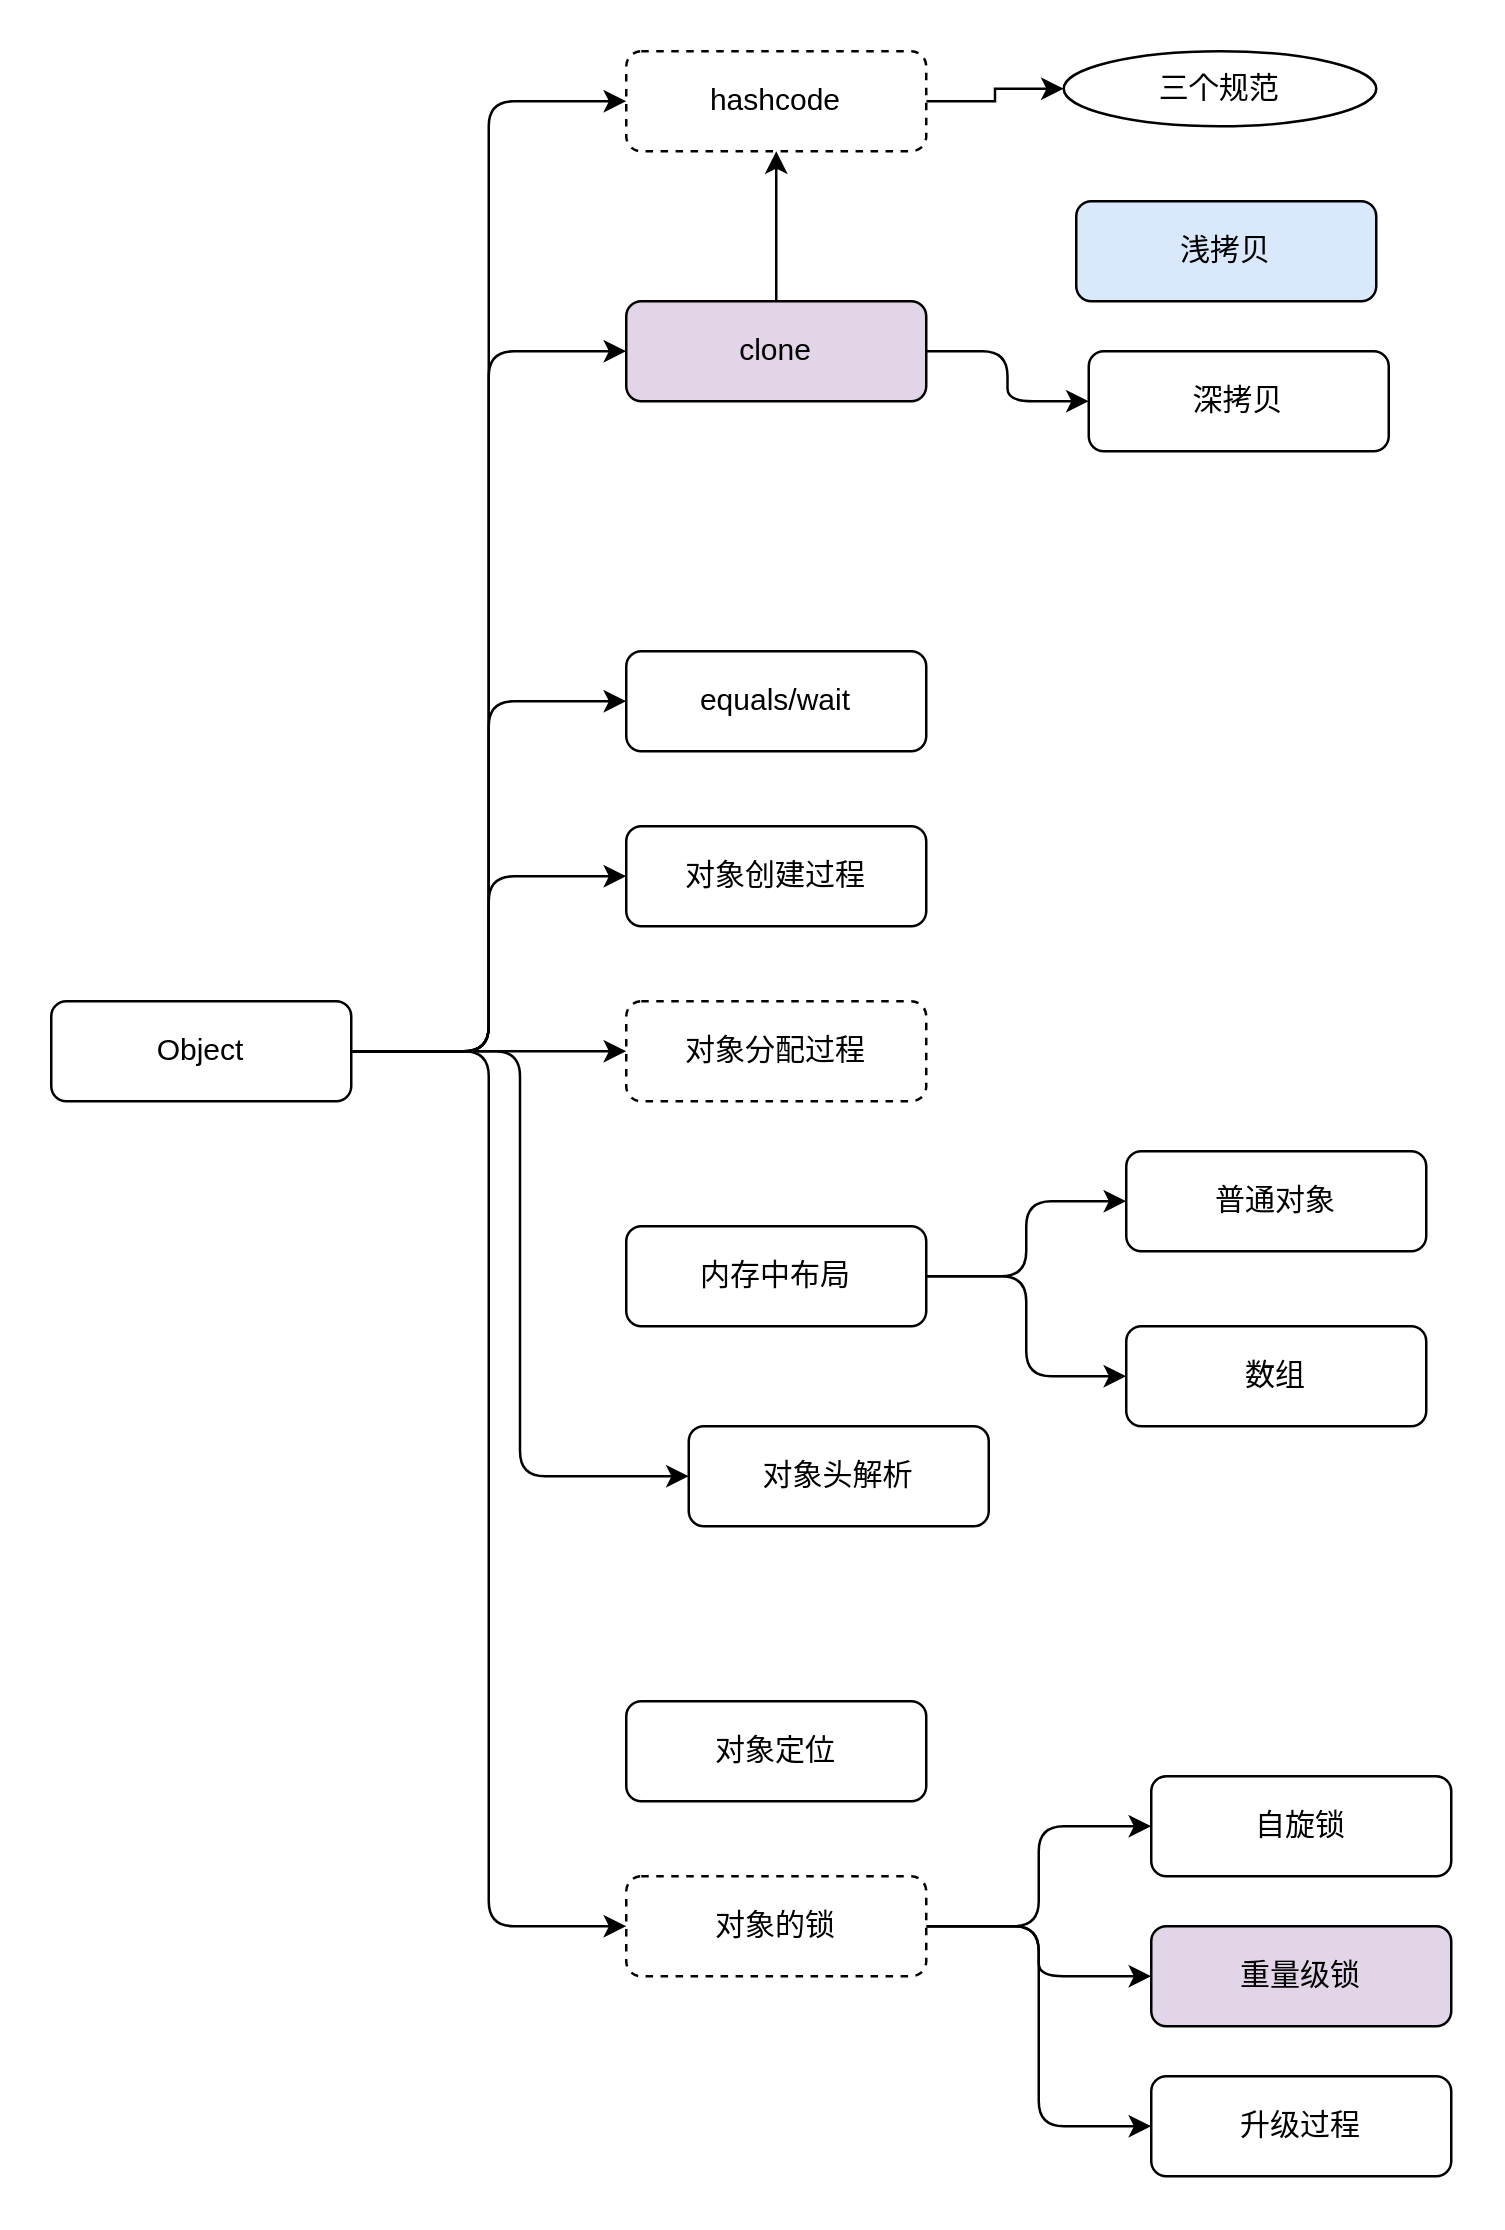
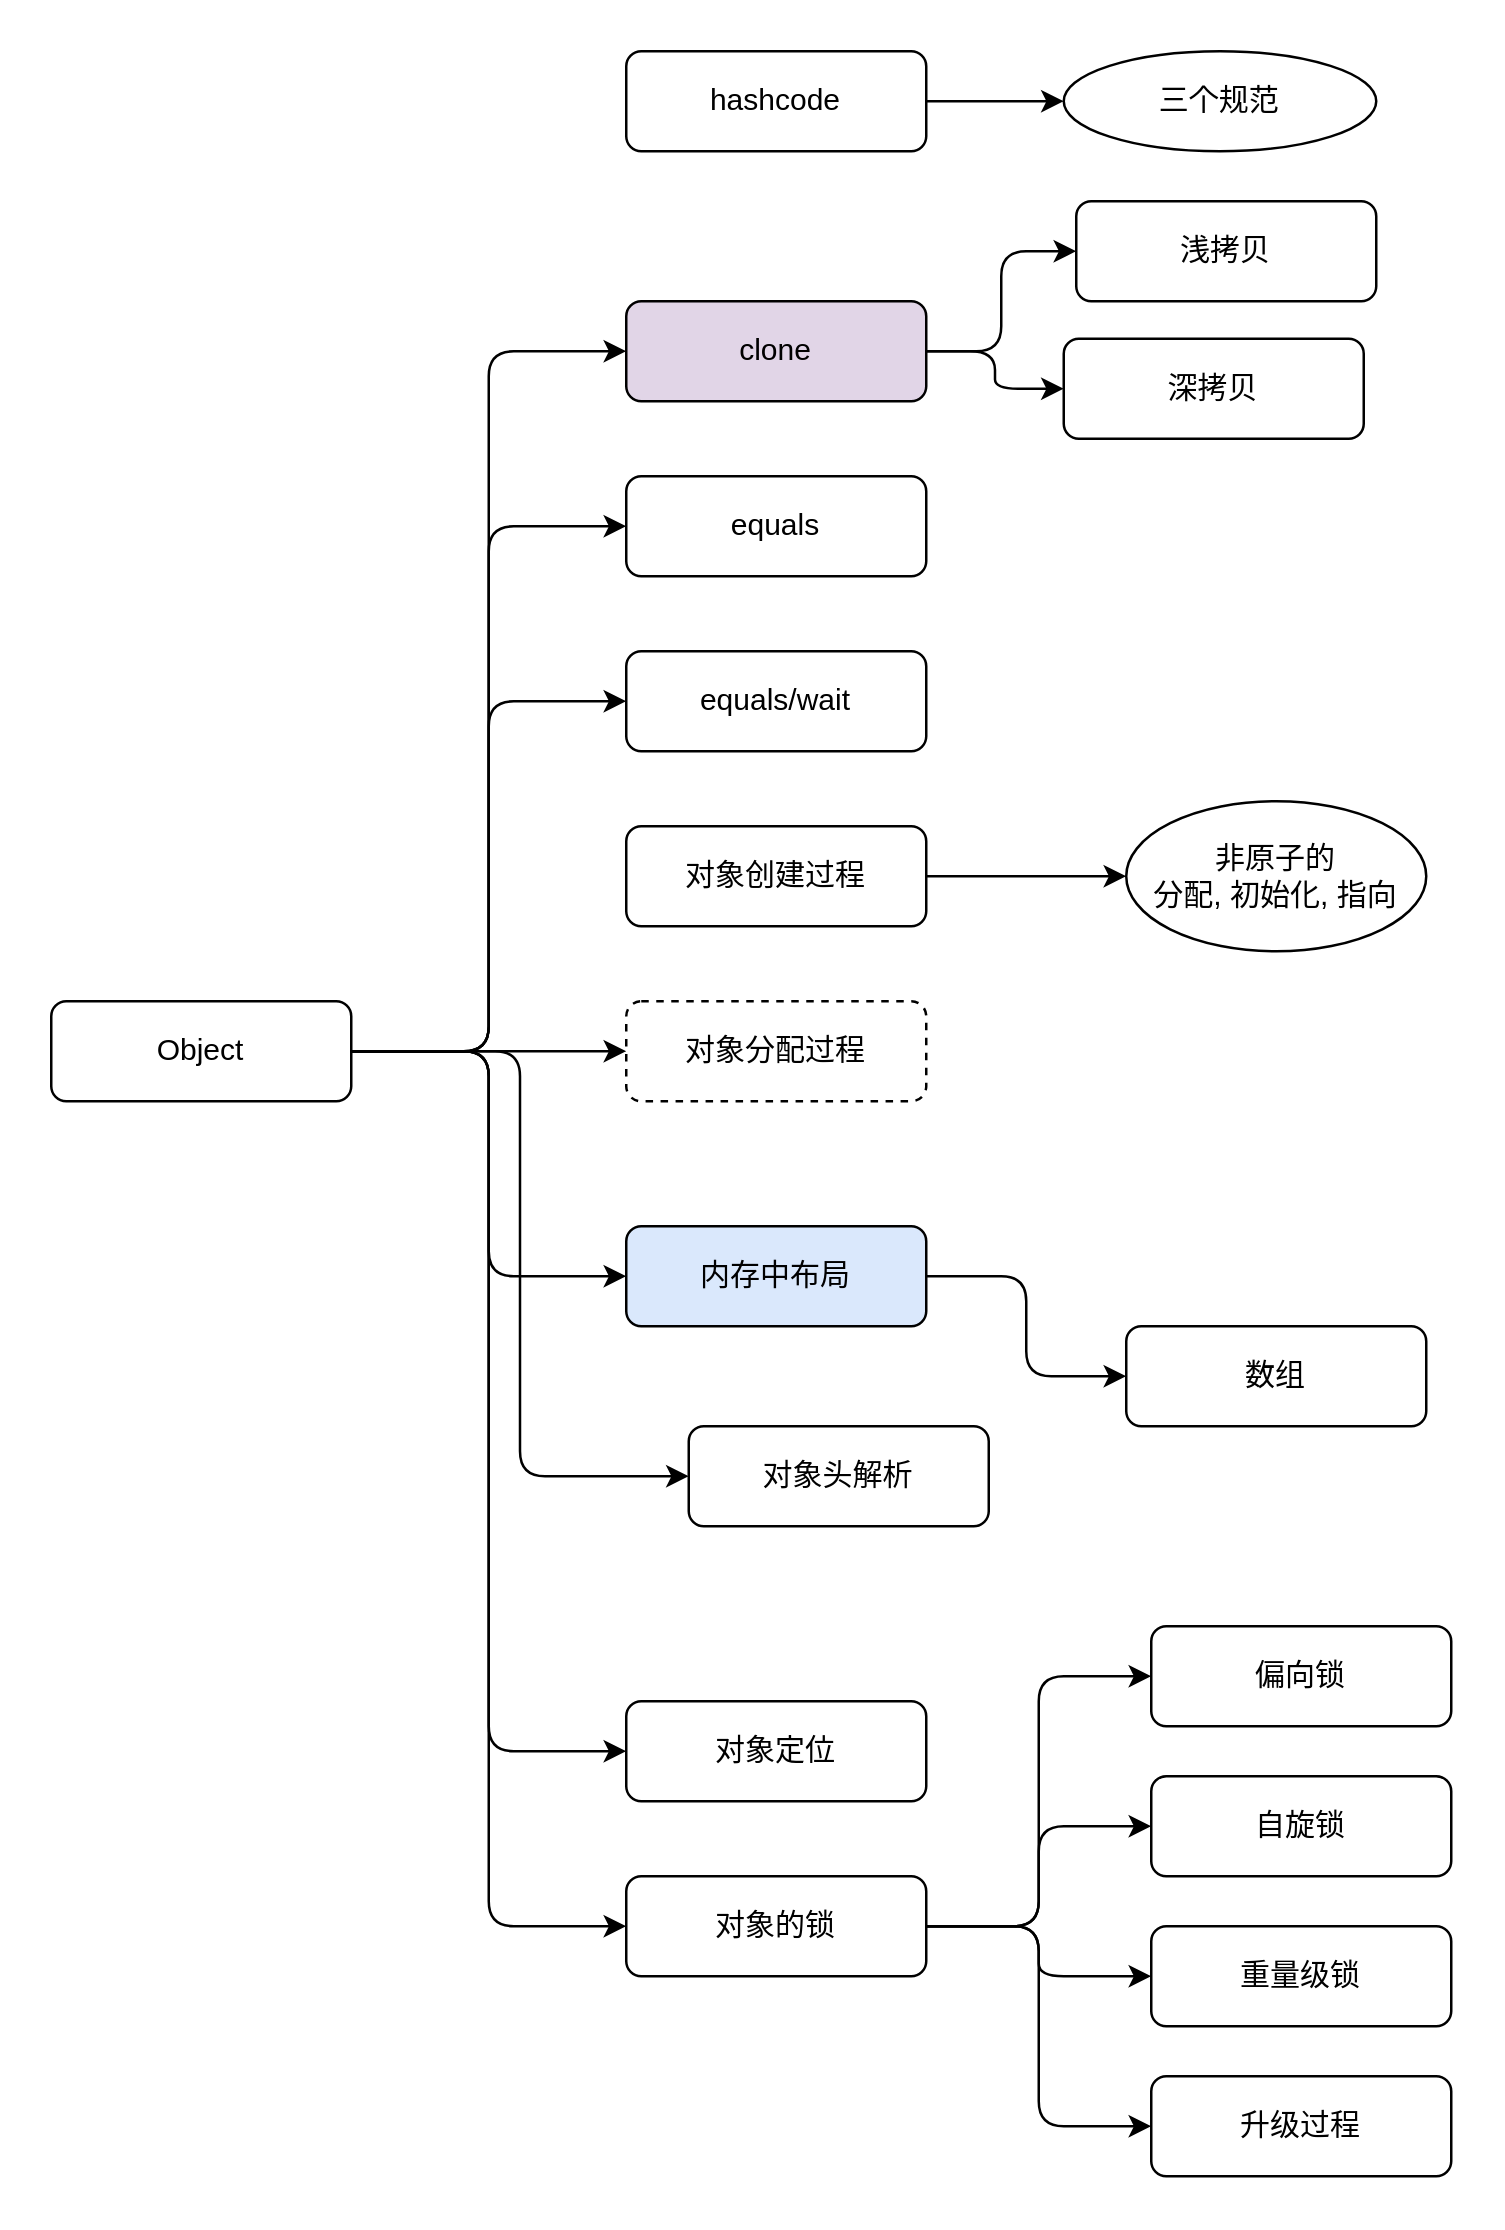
(1220, 89) -> (1220, 101)
(776, 101) -> (776, 101)
(489, 178) -> none
(776, 234) -> (1001, 278)
(1226, 251) -> (1226, 251)
(1239, 401) -> (1214, 389)
none -> (551, 526)
none -> (776, 526)
(551, 876) -> none
none -> (1018, 876)
none -> (1276, 876)
(1276, 1201) -> none
(1037, 1204) -> none
none -> (567, 1276)
(776, 1276) -> (776, 1276)
none -> (1301, 1676)
none -> (1039, 1715)
none -> (552, 1751)
(776, 1926) -> (776, 1926)
(1301, 1976) -> (1301, 1976)
